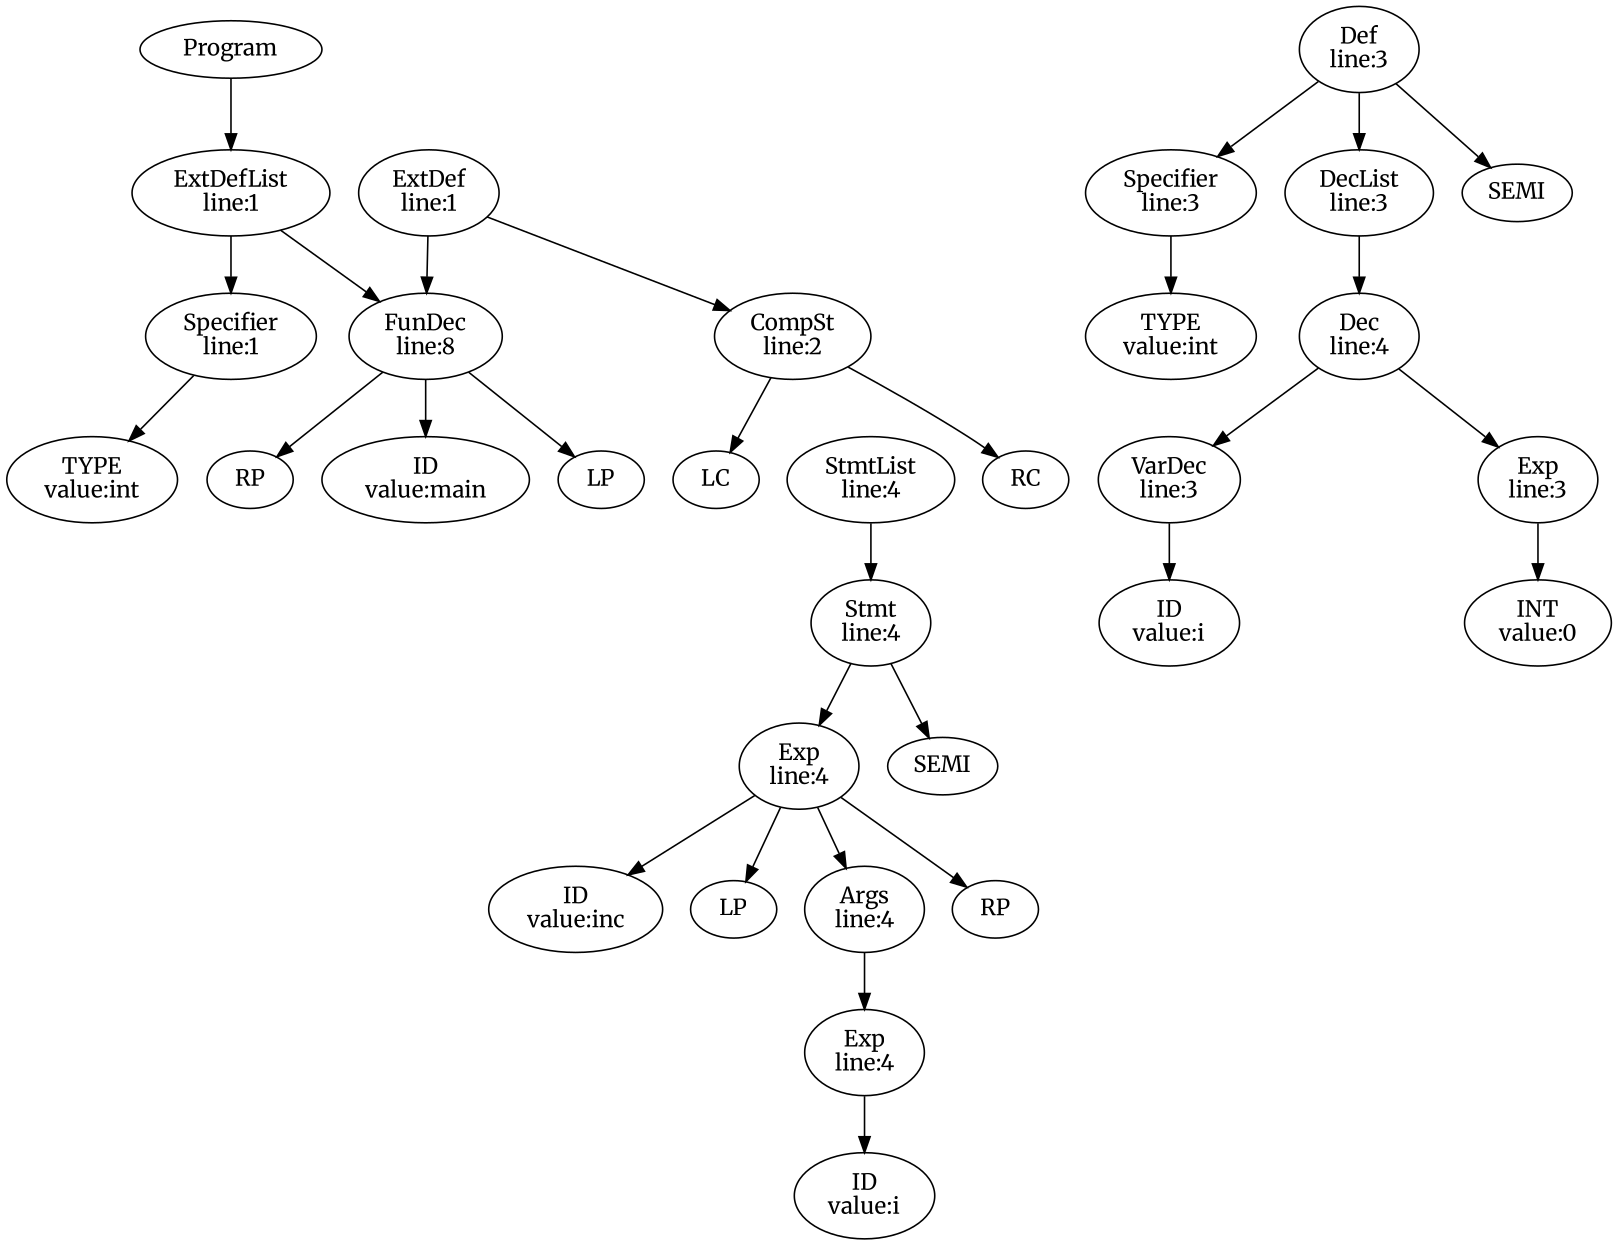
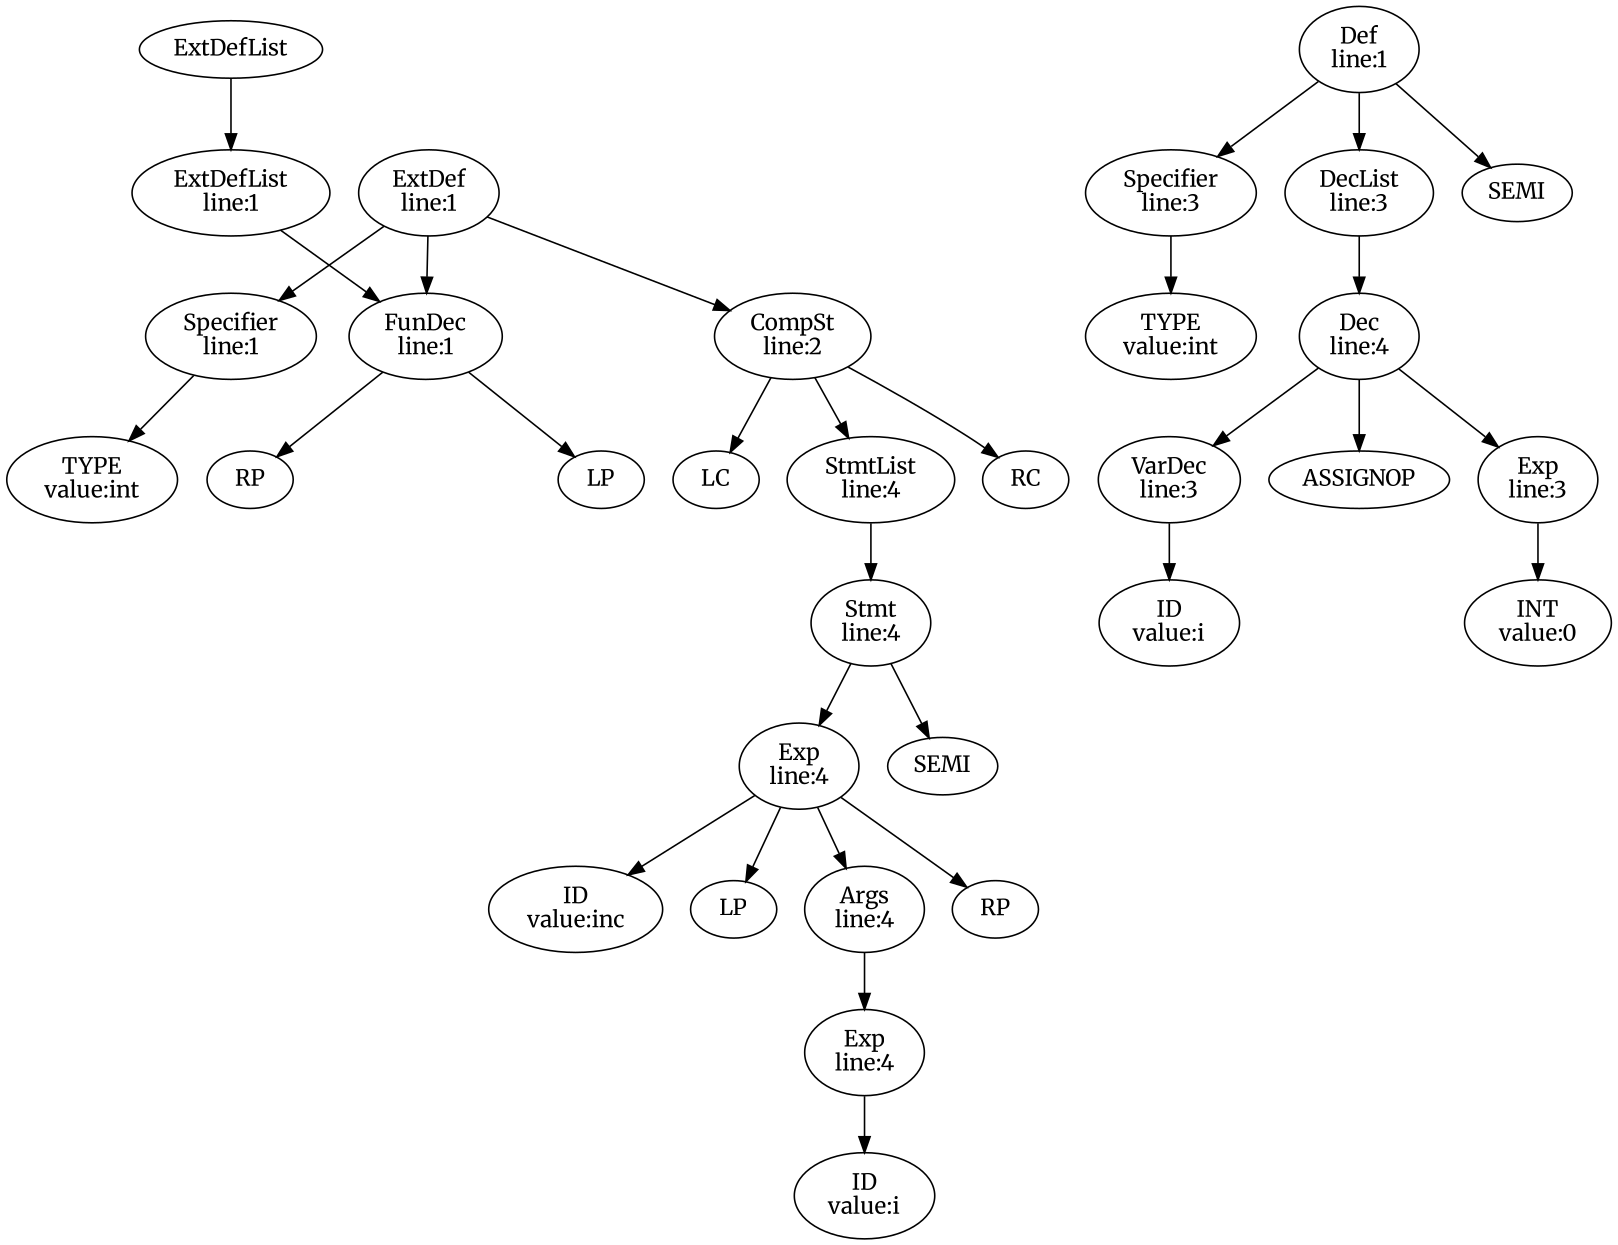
(231, 49) -> (231, 49)
(1359, 49) -> (1359, 49)
(231, 256) -> (338, 259)
(426, 336) -> (426, 336)
none -> (828, 401)
(426, 480) -> none
none -> (1359, 480)
